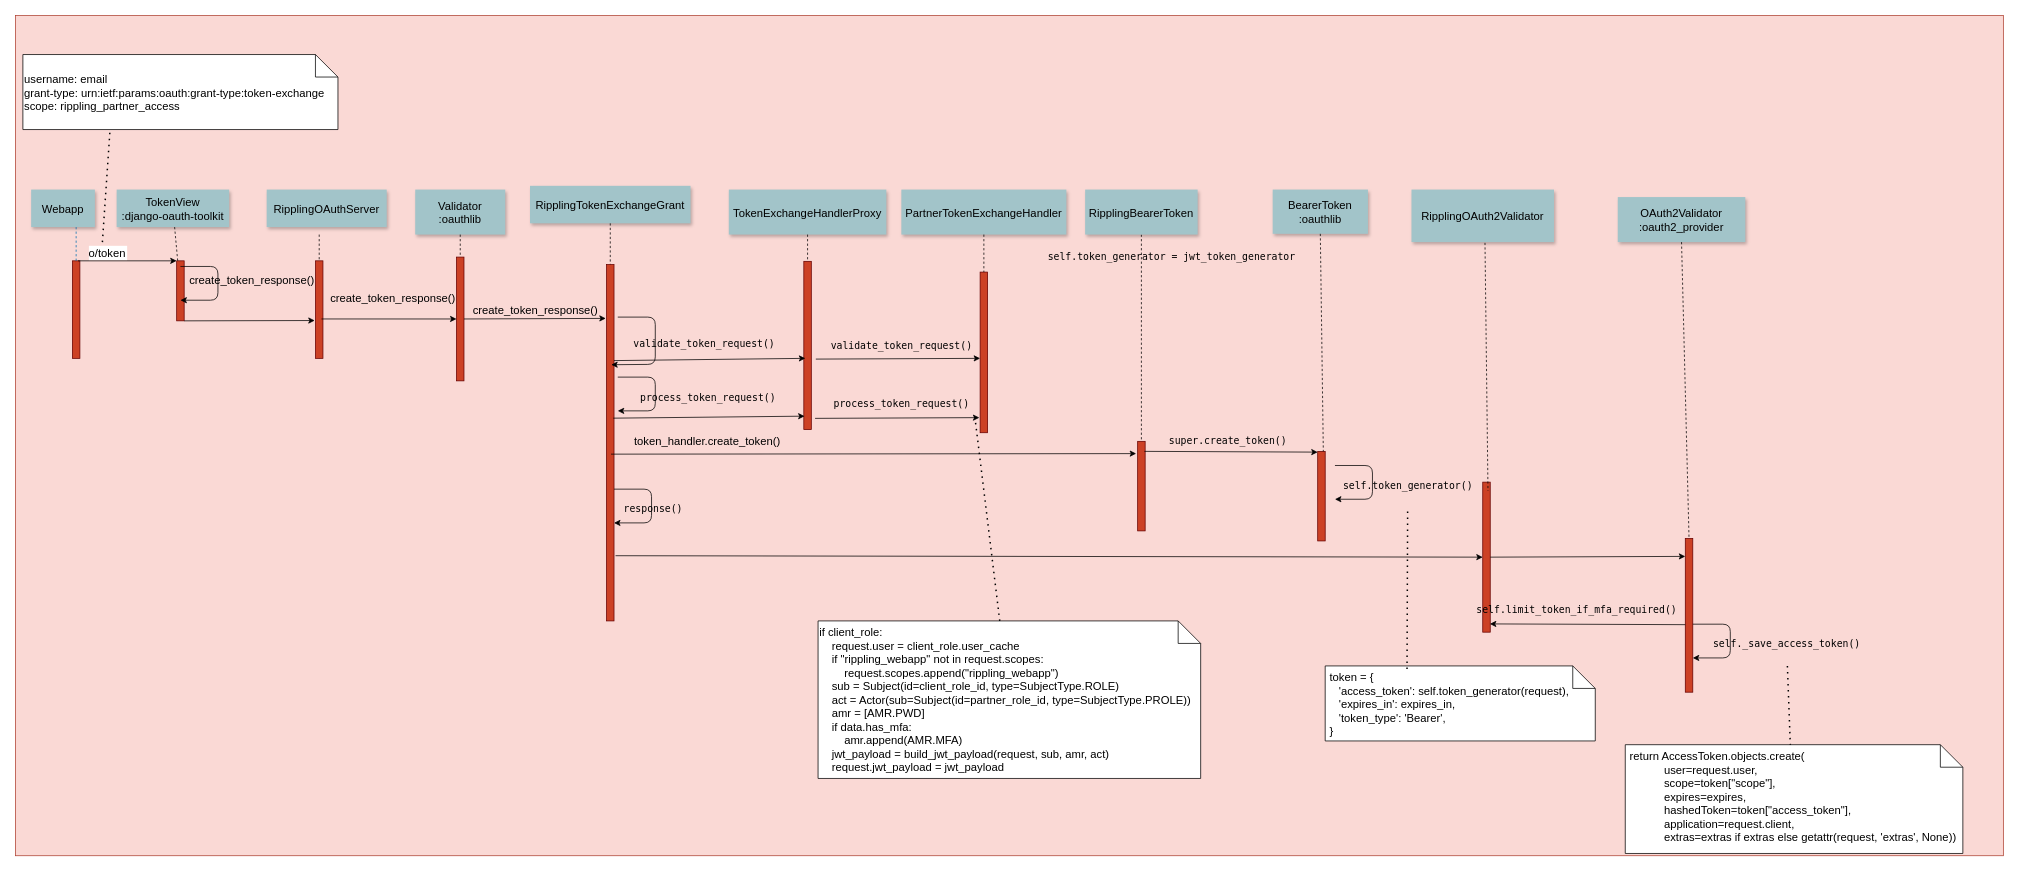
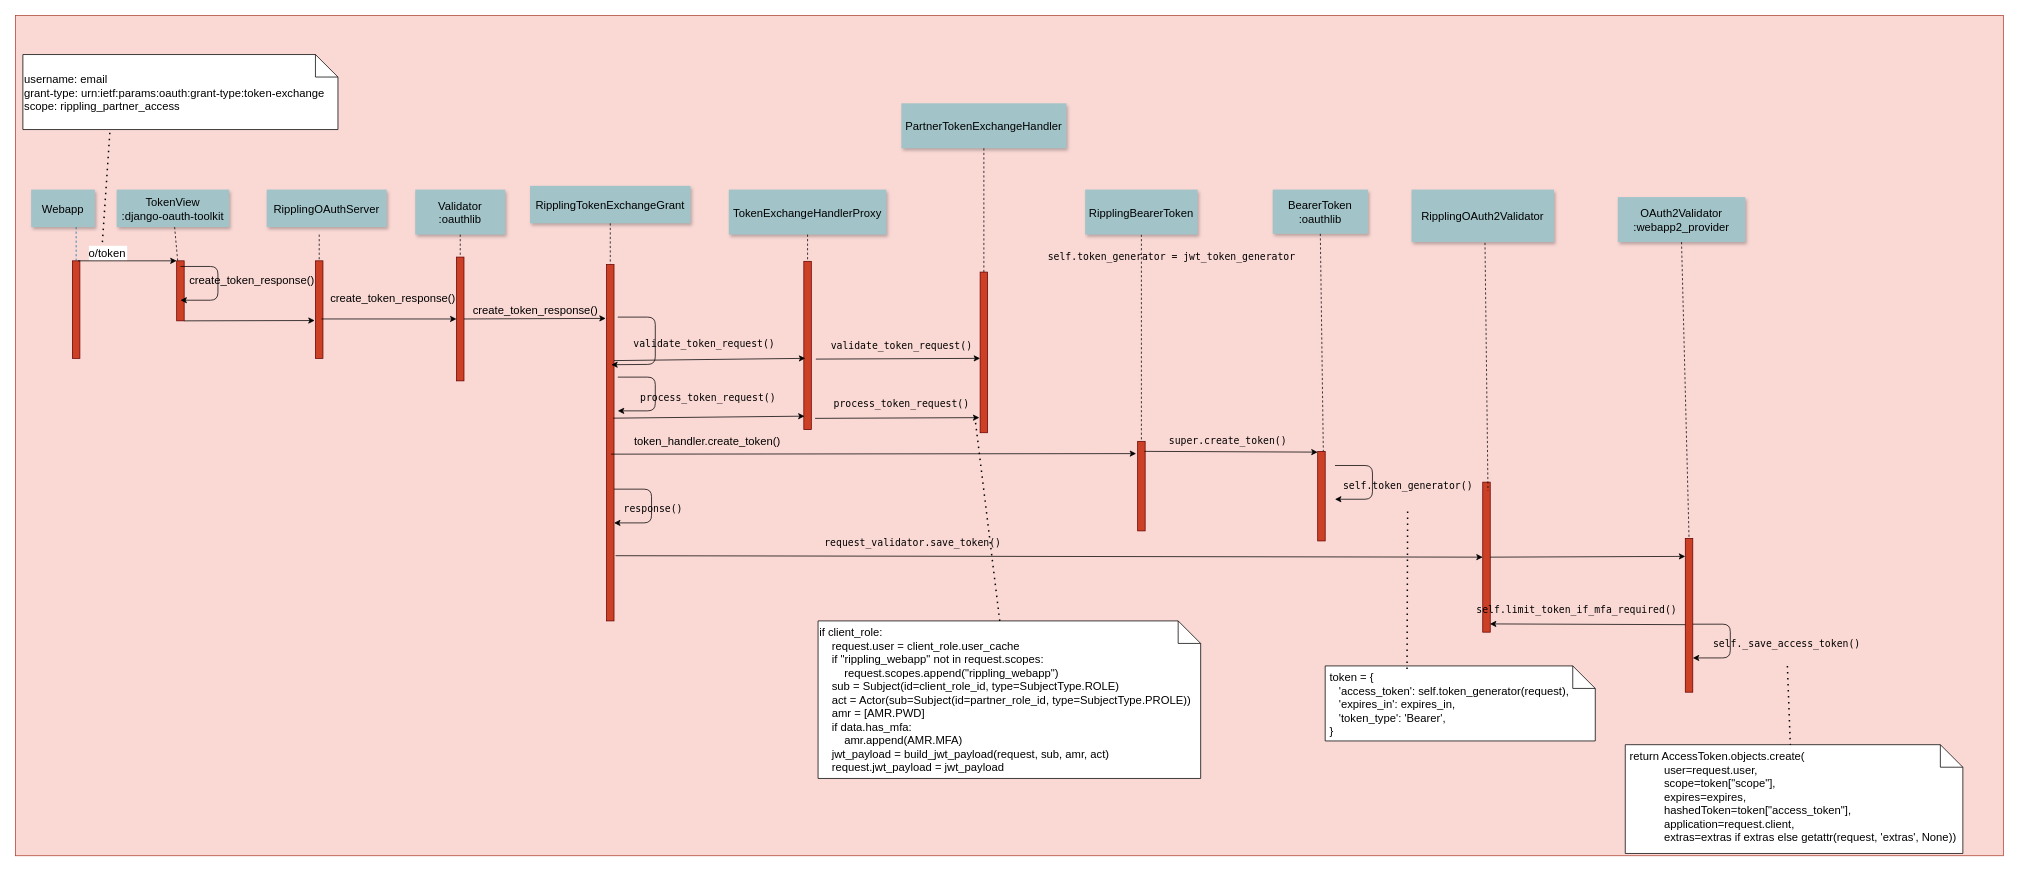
(984, 212) -> (984, 126)
(1681, 213) -> (1681, 213)
none -> (912, 542)
